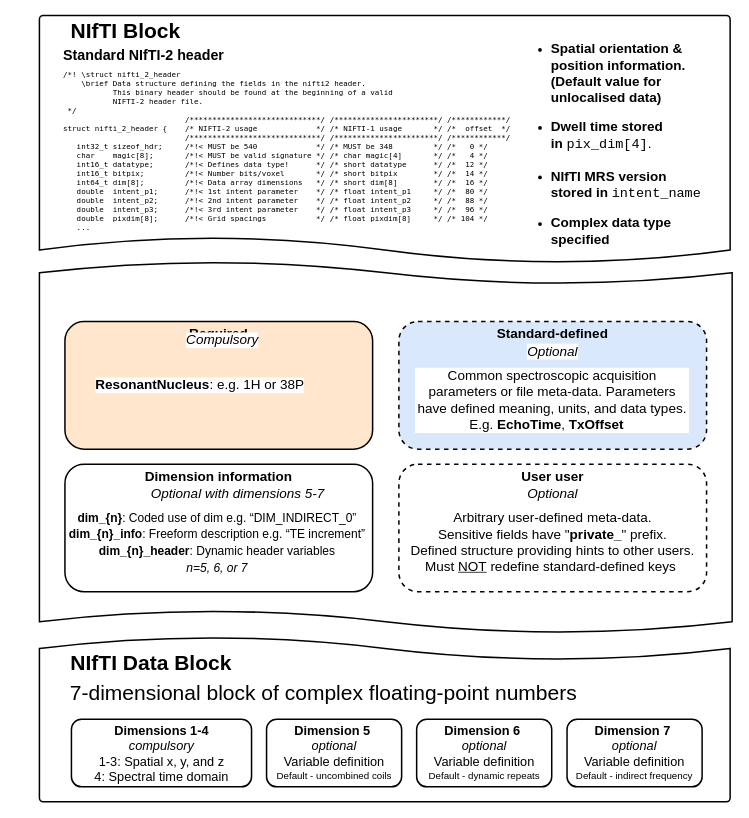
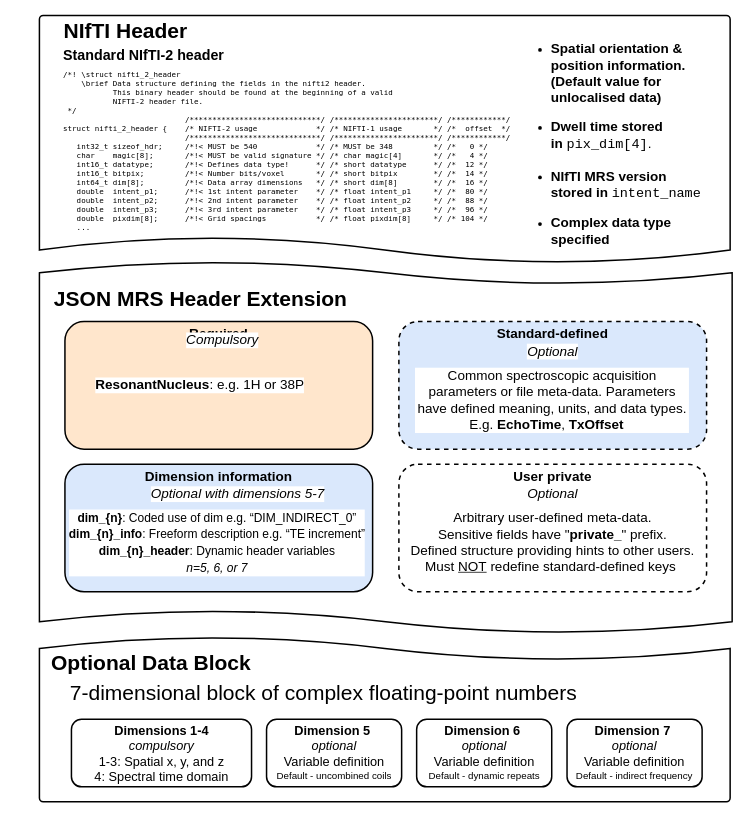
(126, 30) -> (126, 30)
none -> (201, 299)
(552, 475) -> (552, 475)
(219, 528) -> (219, 528)
(151, 663) -> (151, 663)
